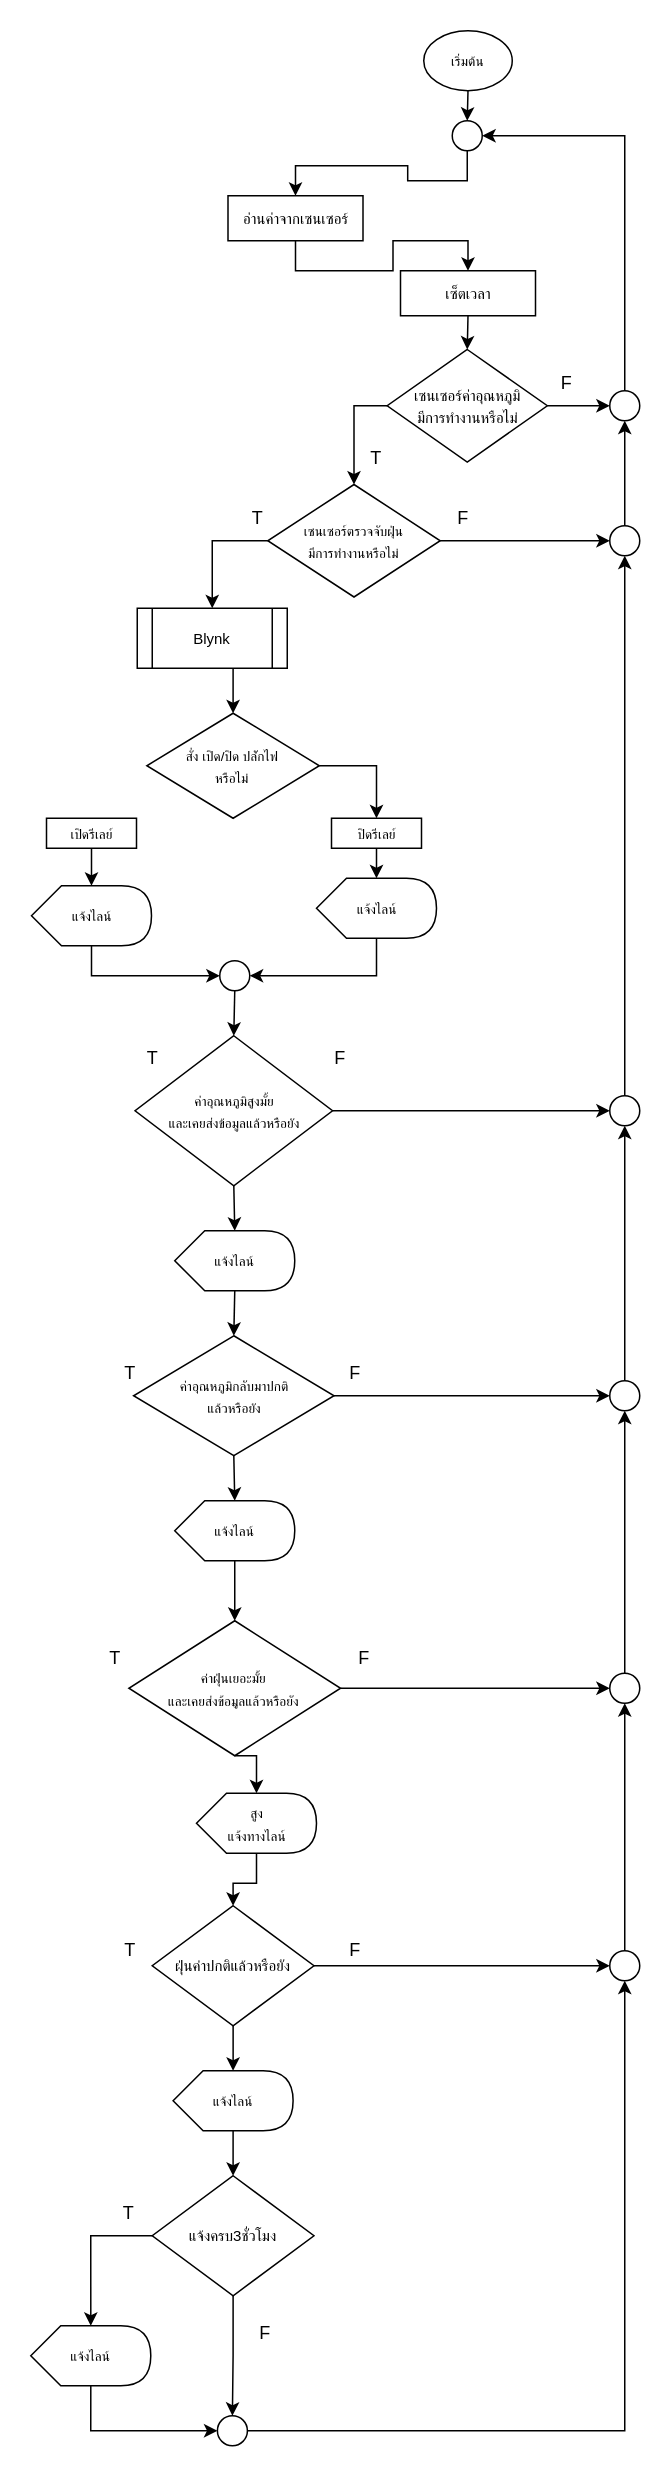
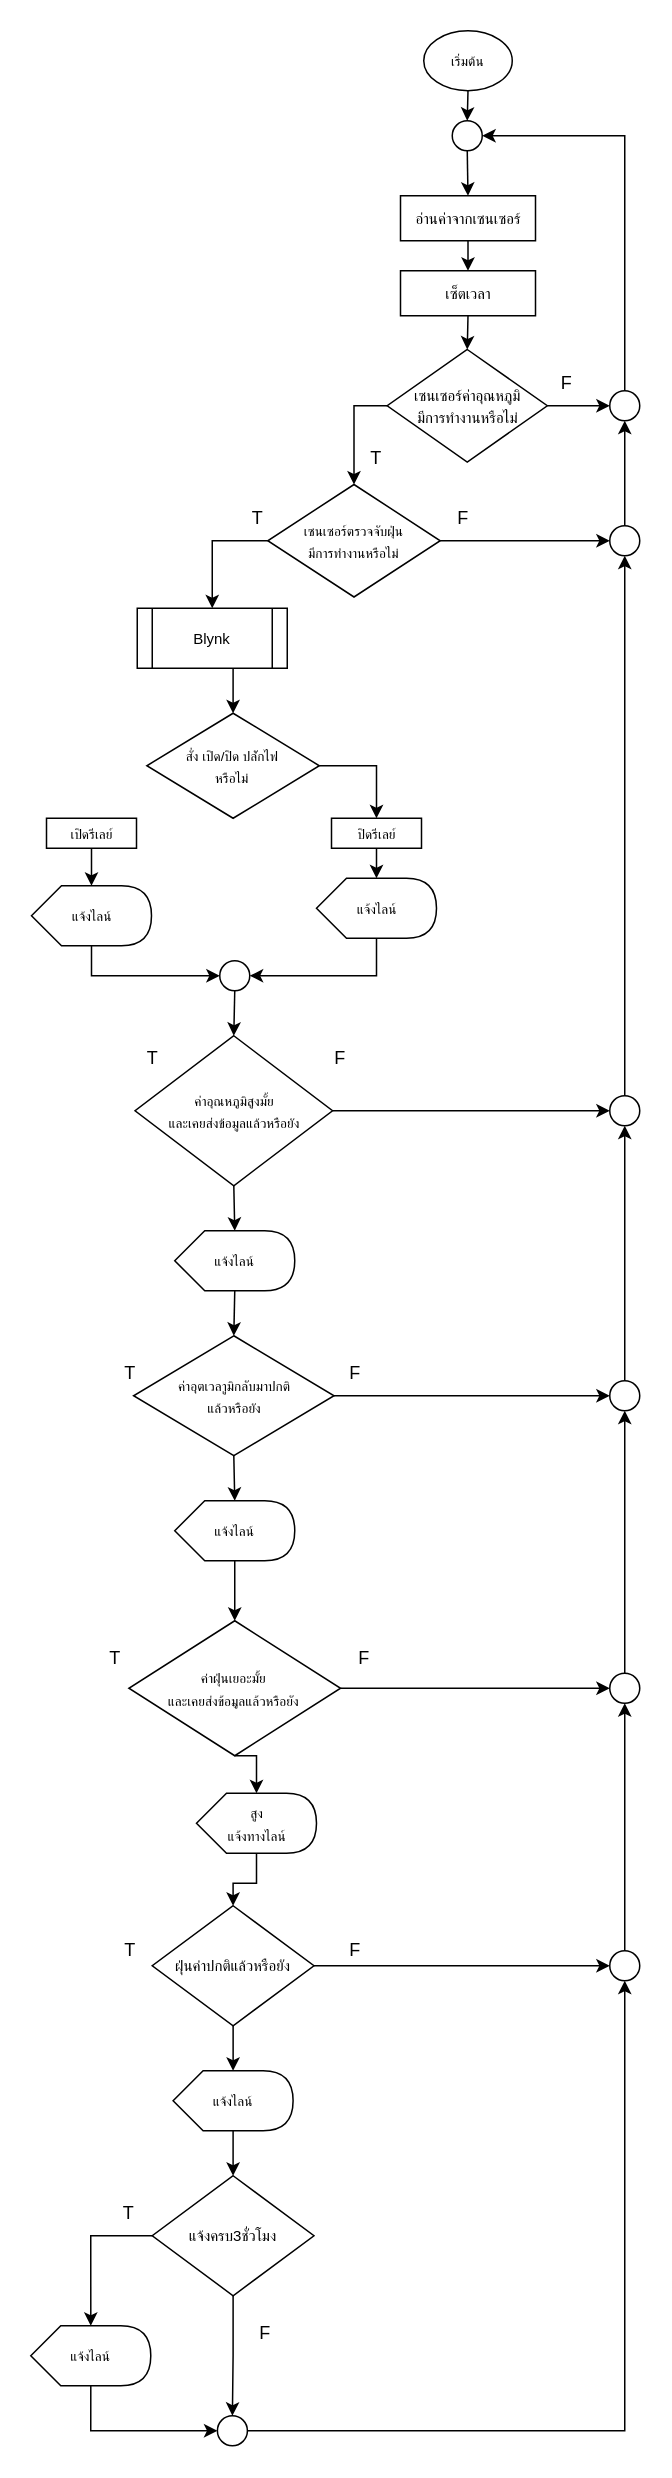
(296, 218) -> (468, 218)
(235, 1396) -> (235, 1396)
